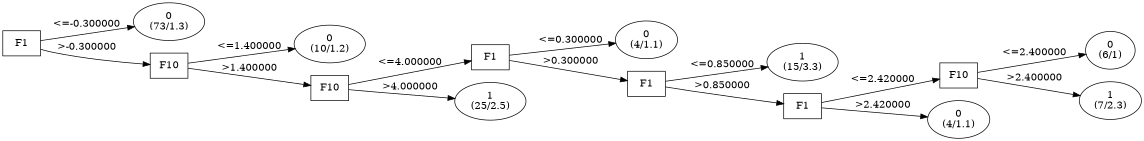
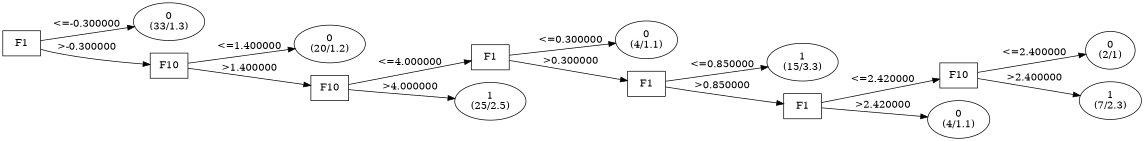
(169, 22) -> (169, 22)
(330, 44) -> (330, 44)
(1110, 50) -> (1110, 50)
